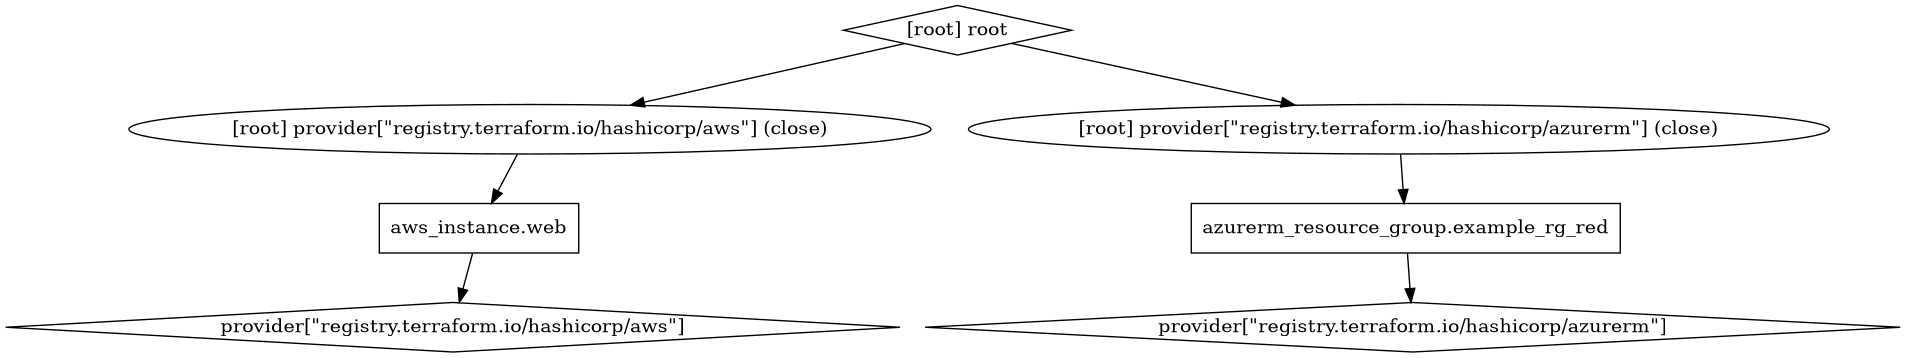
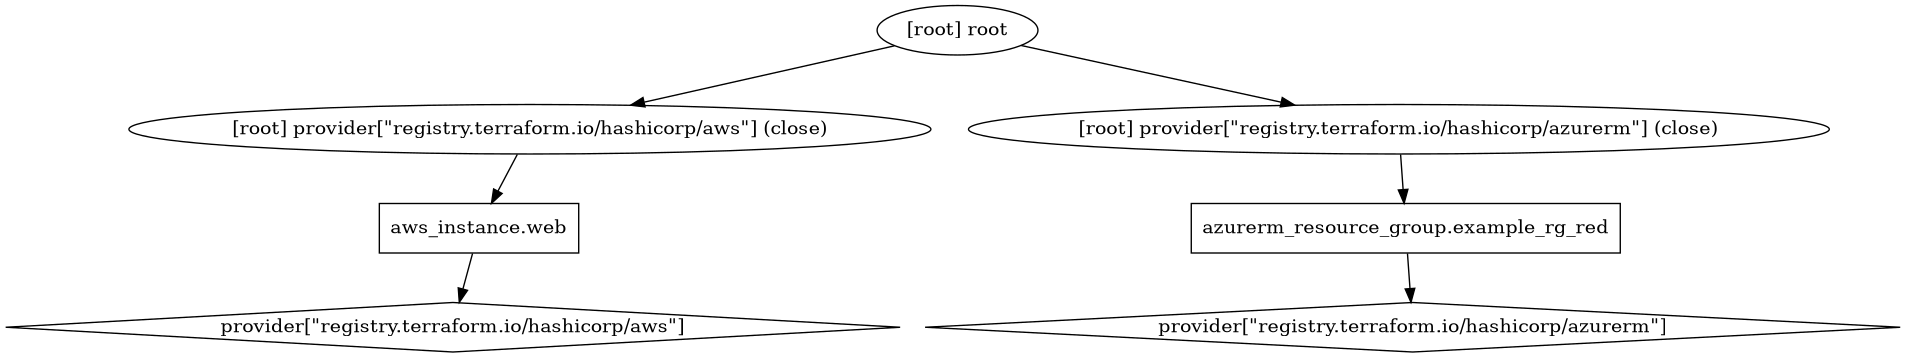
(958, 30) -> (958, 30)
